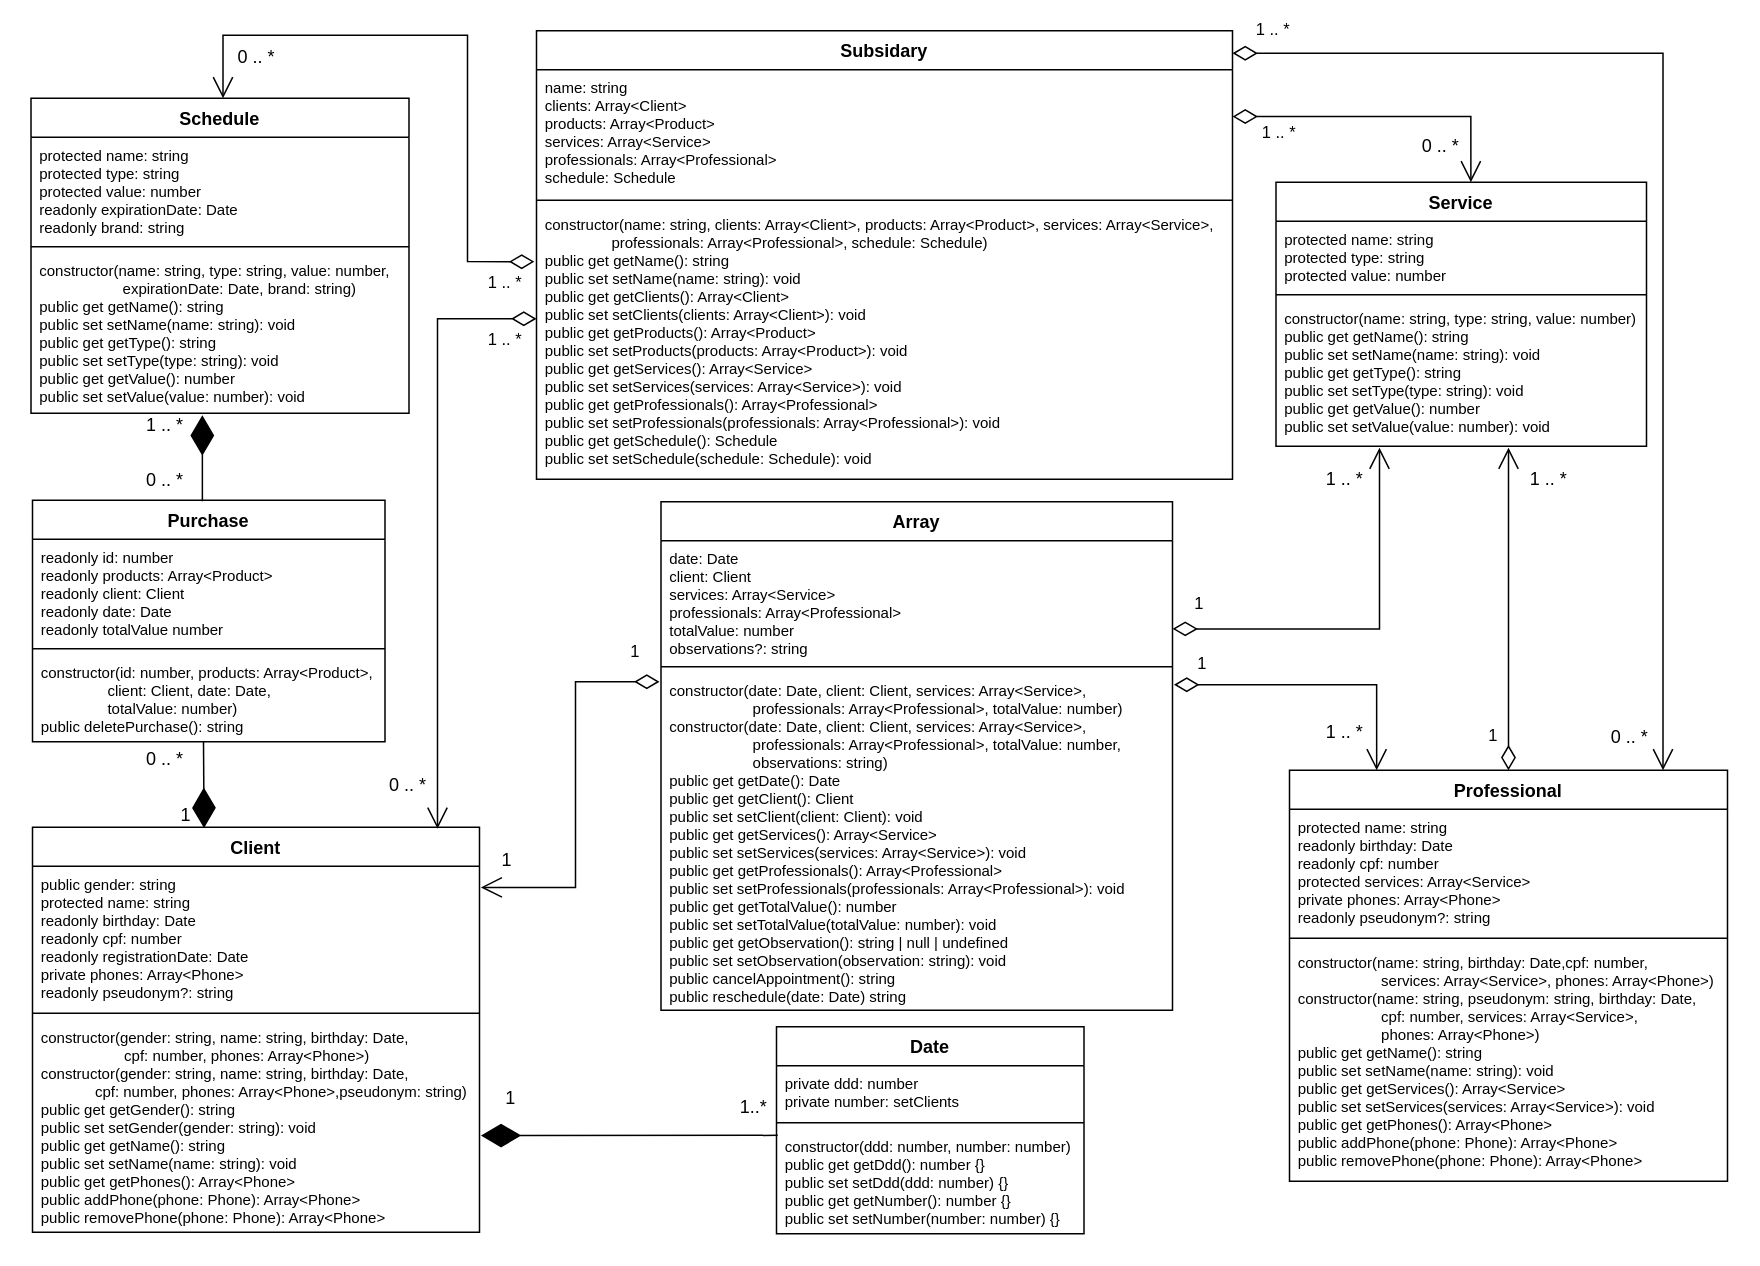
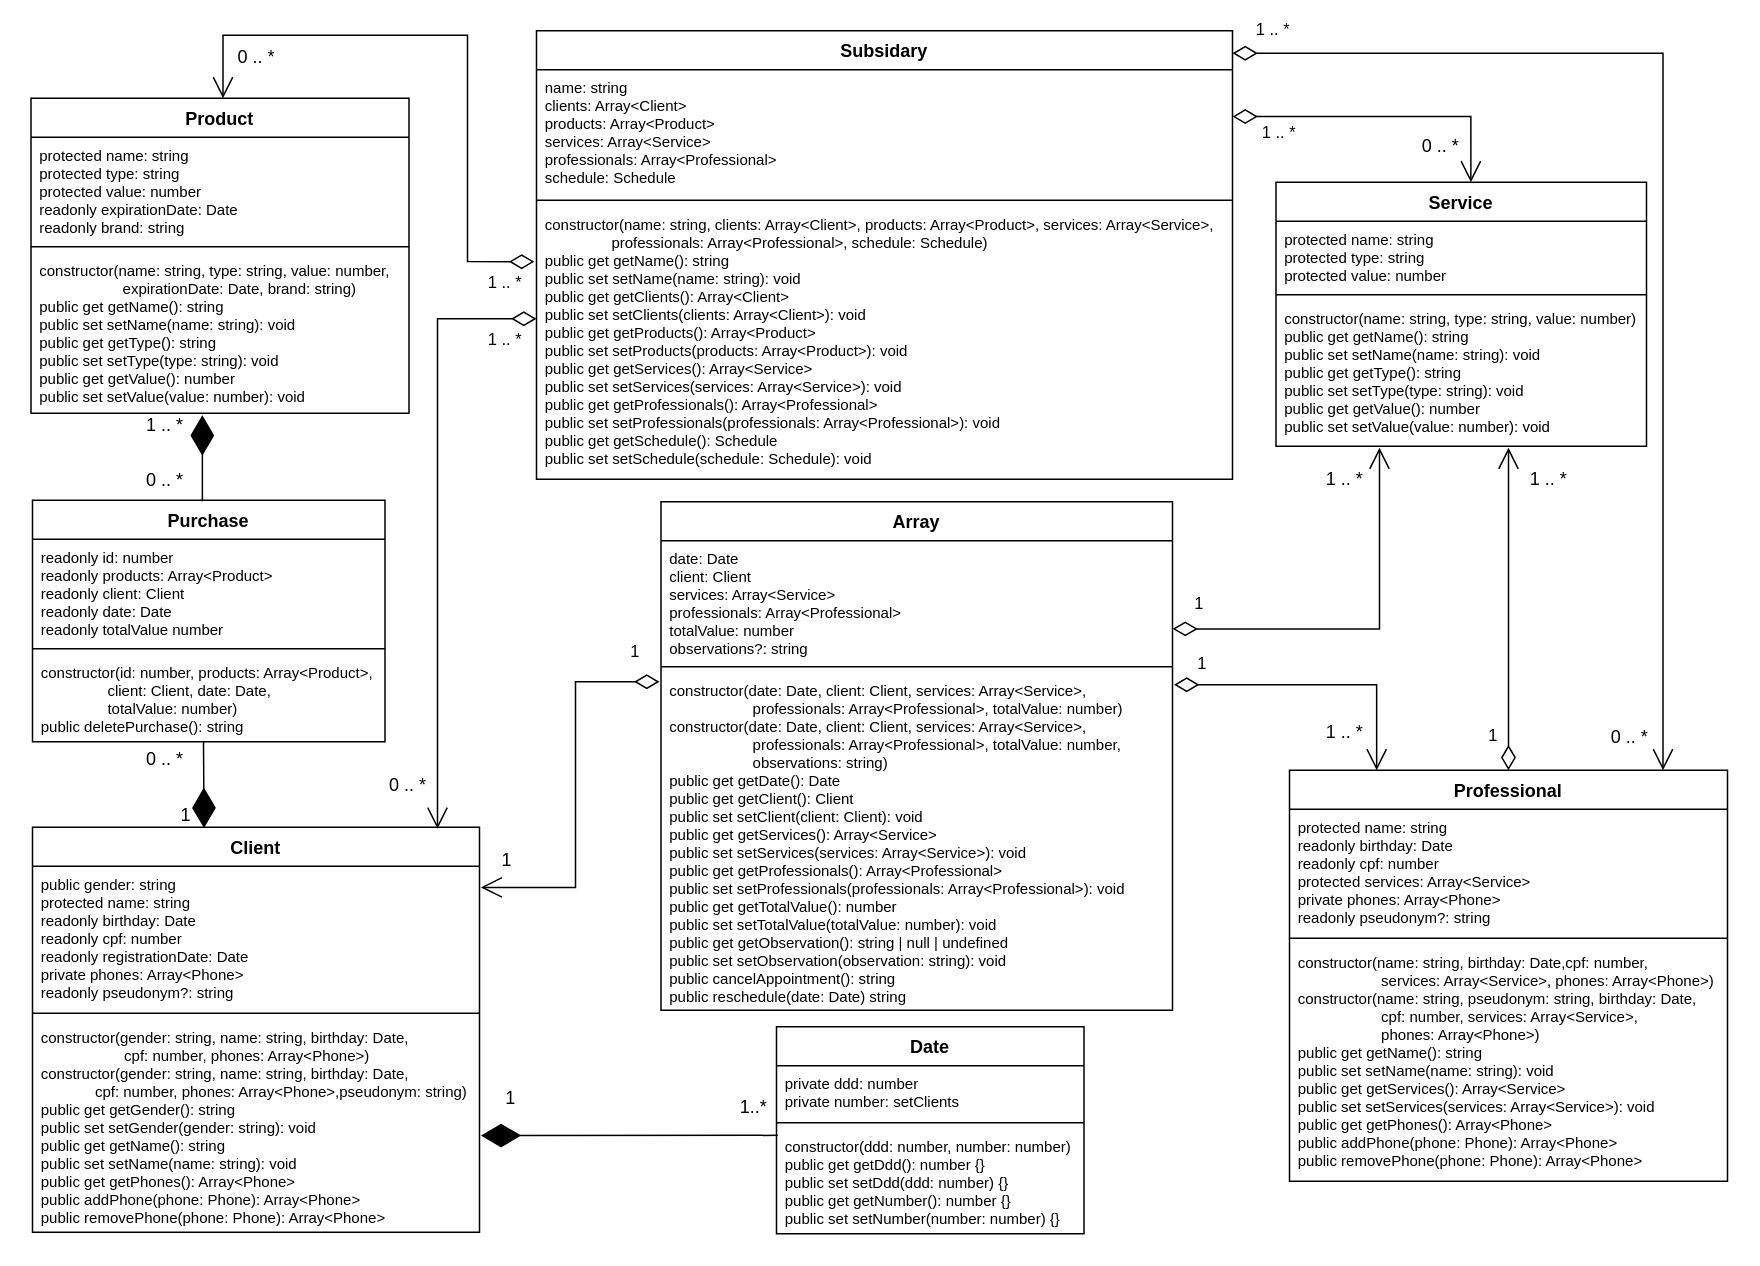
(219, 119) -> (219, 119)
